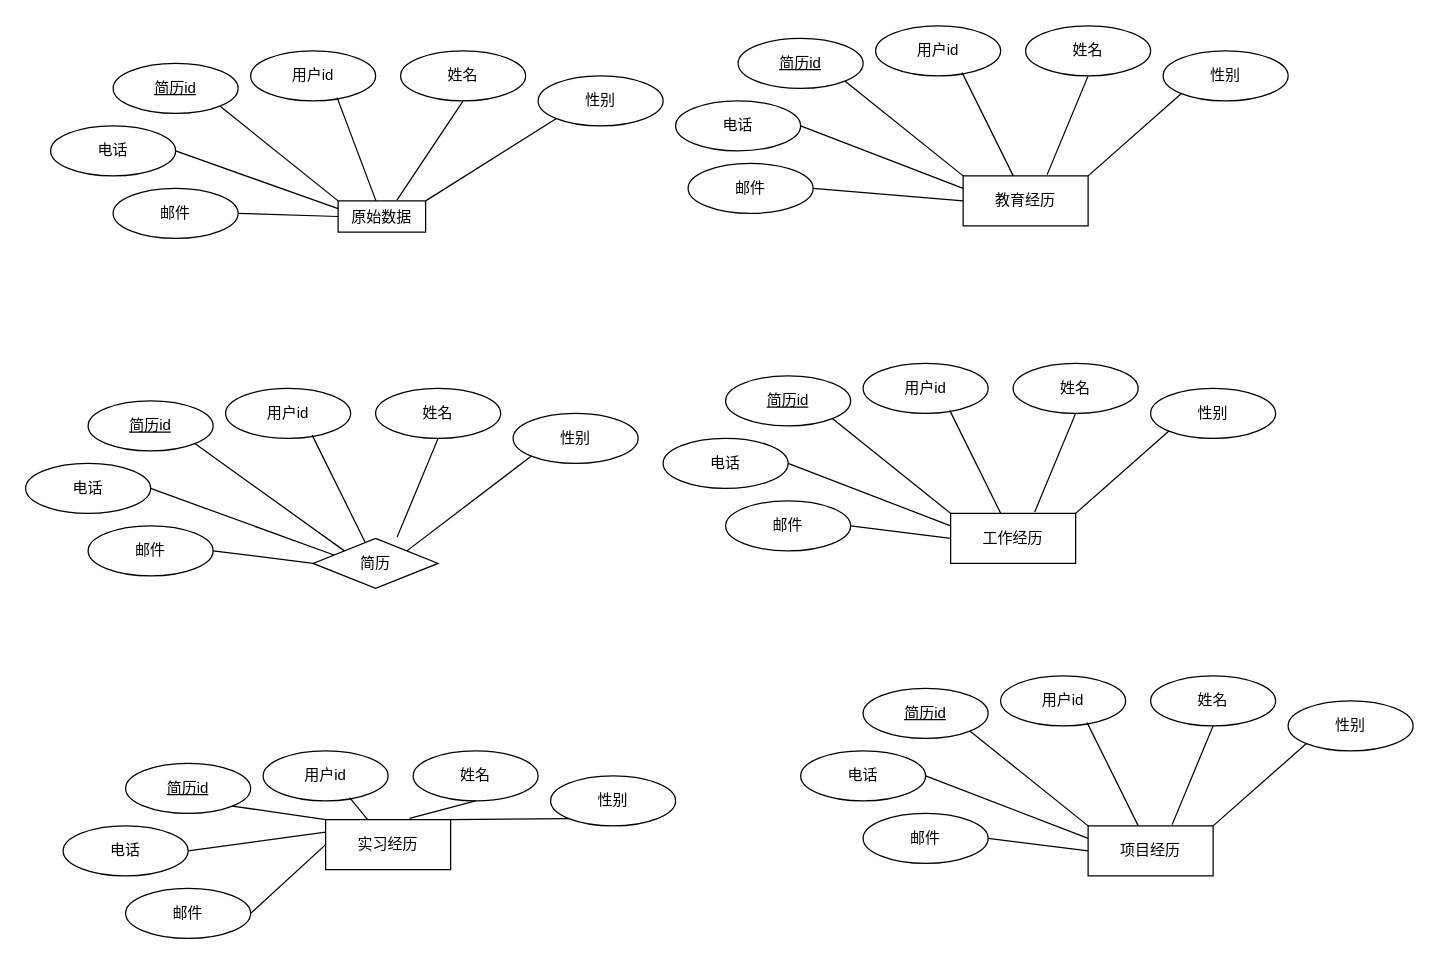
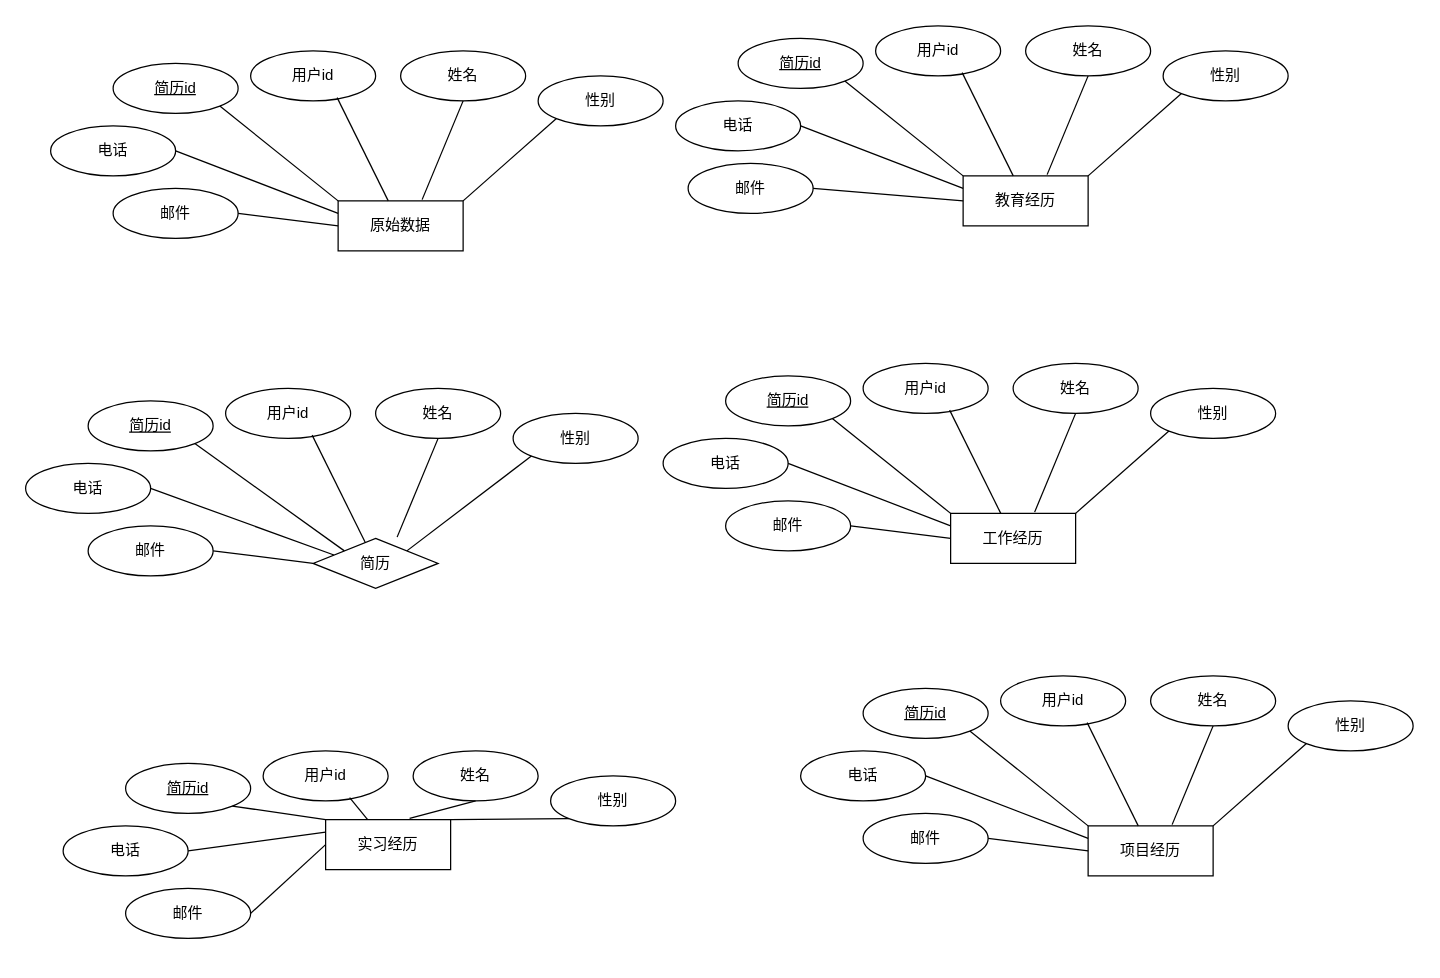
(382, 216) -> (401, 226)
